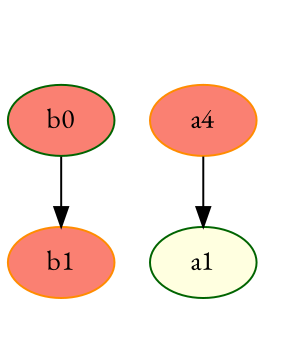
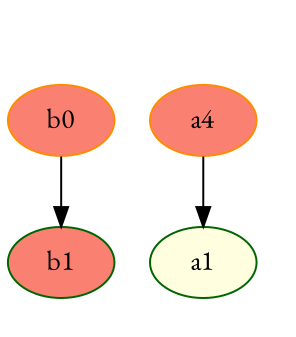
(61, 120) -> (61, 120)
(61, 262) -> (61, 262)
